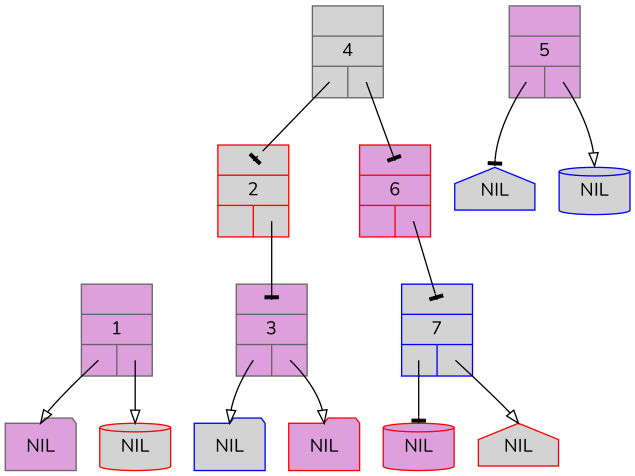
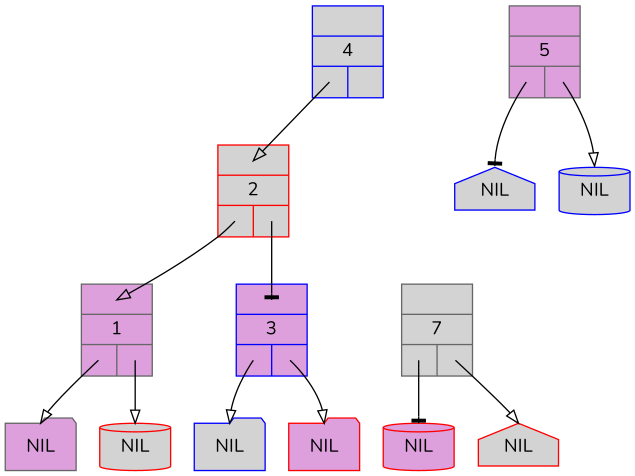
(348, 52) -> (348, 52)
(296, 117) -> (296, 117)
(395, 191) -> none
none -> (184, 261)
(272, 330) -> (272, 330)
(437, 330) -> (437, 330)
